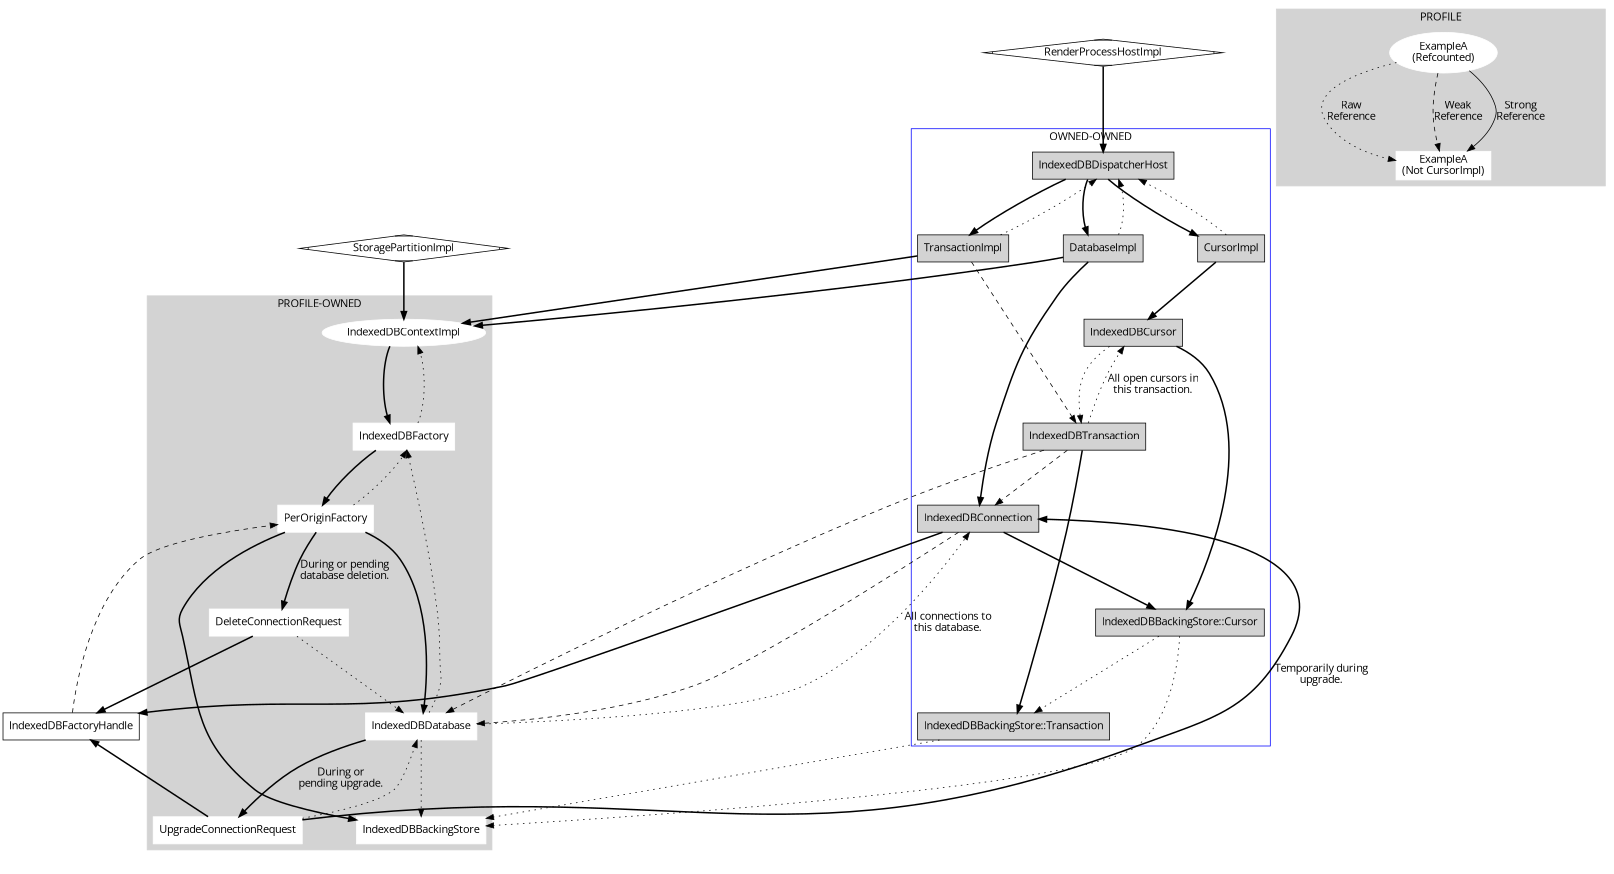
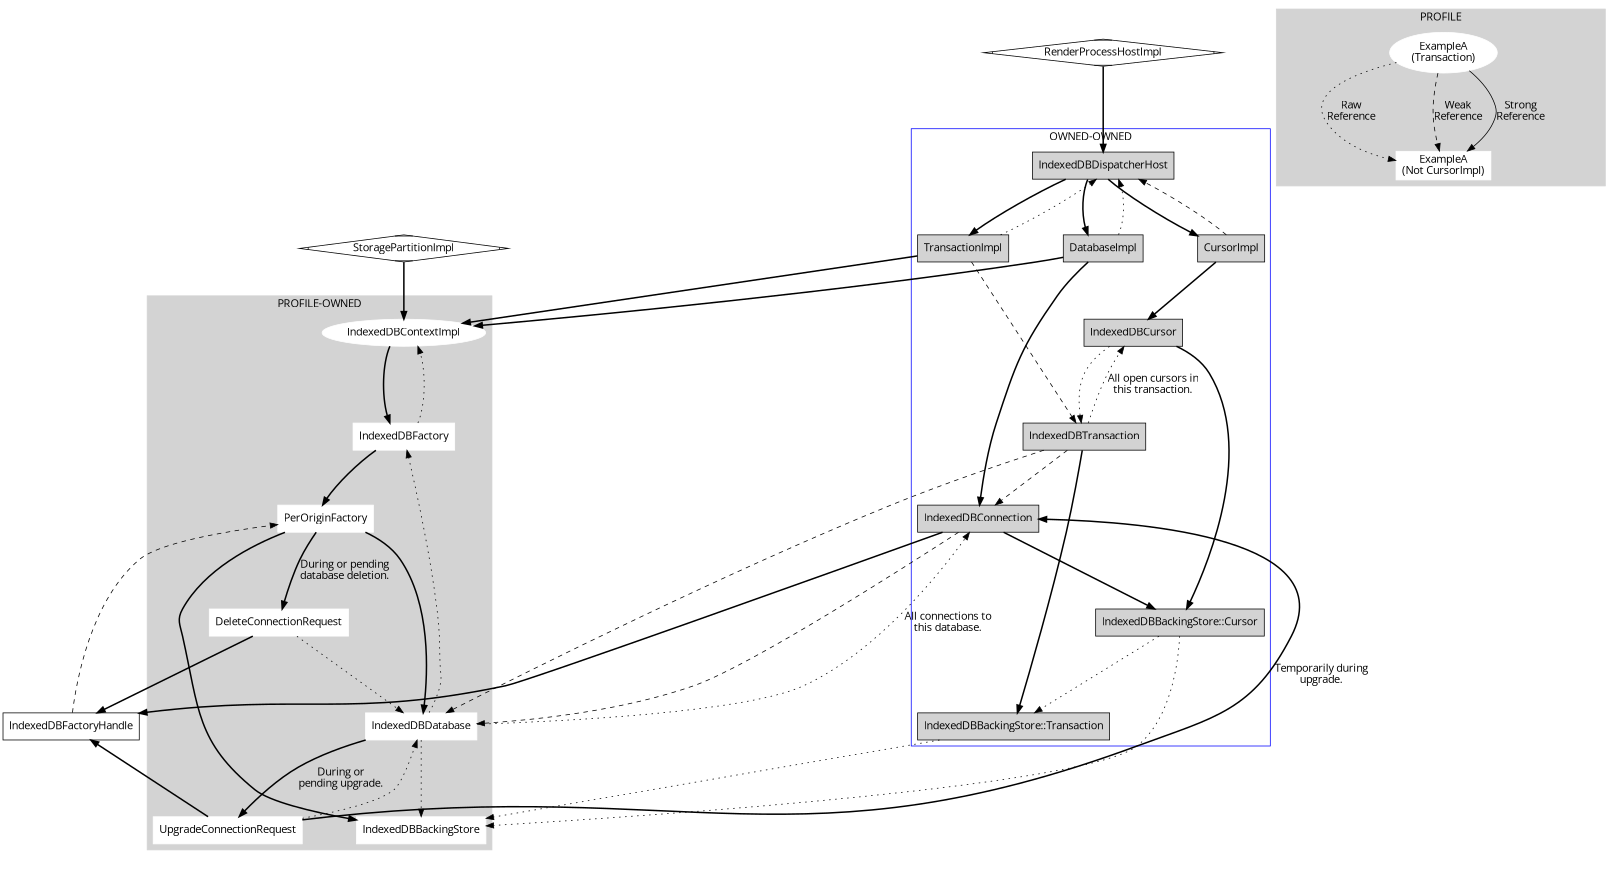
(1443, 53) -> (1443, 53)
(1187, 207) -> (1187, 207)
(380, 483) -> none
